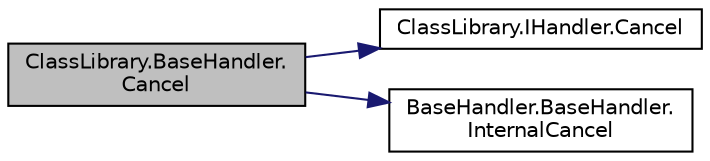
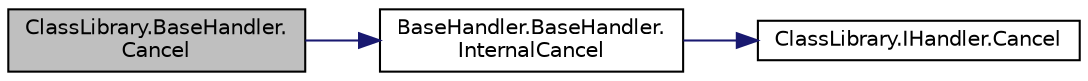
(332, 54) -> (710, 40)
